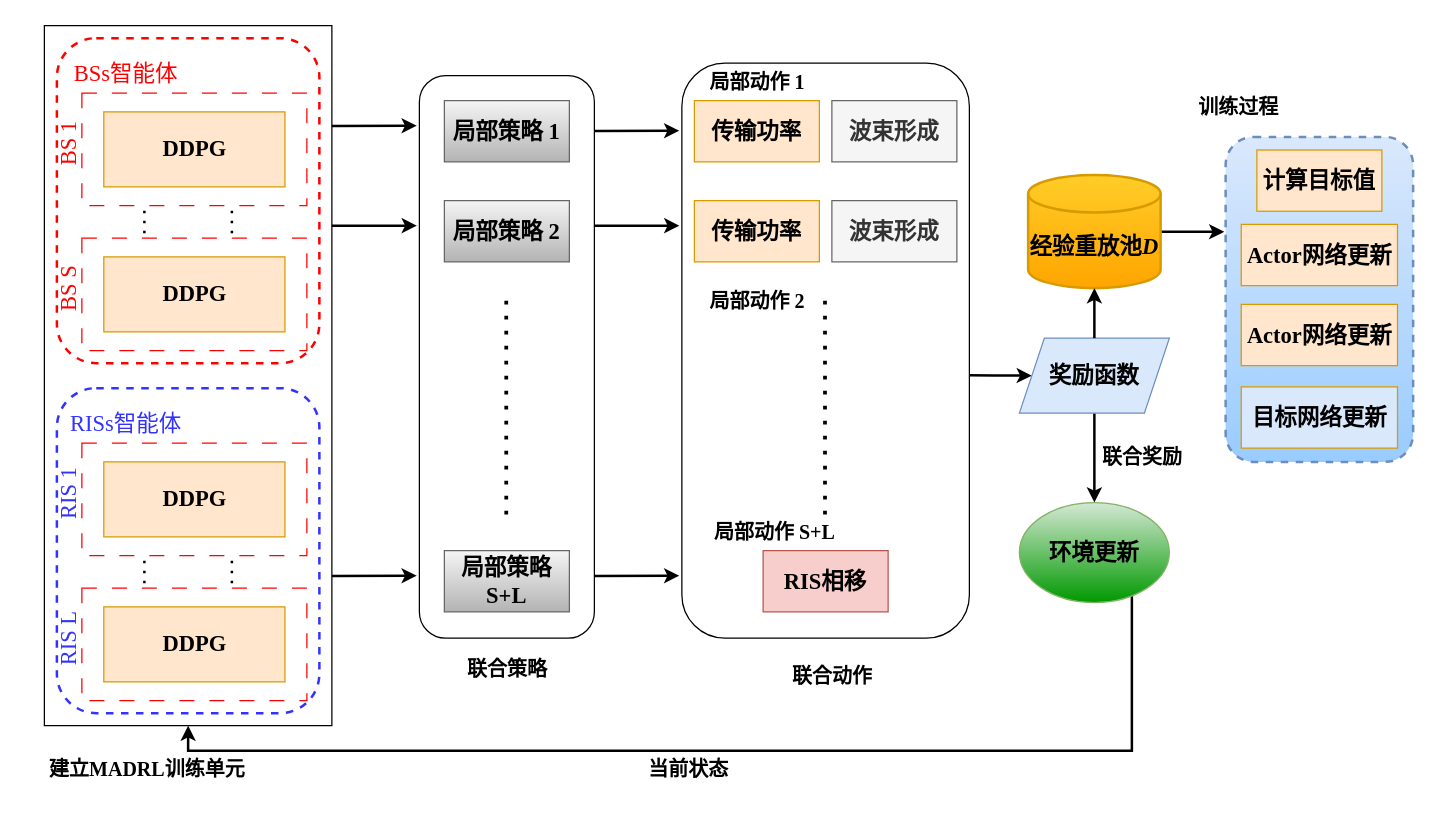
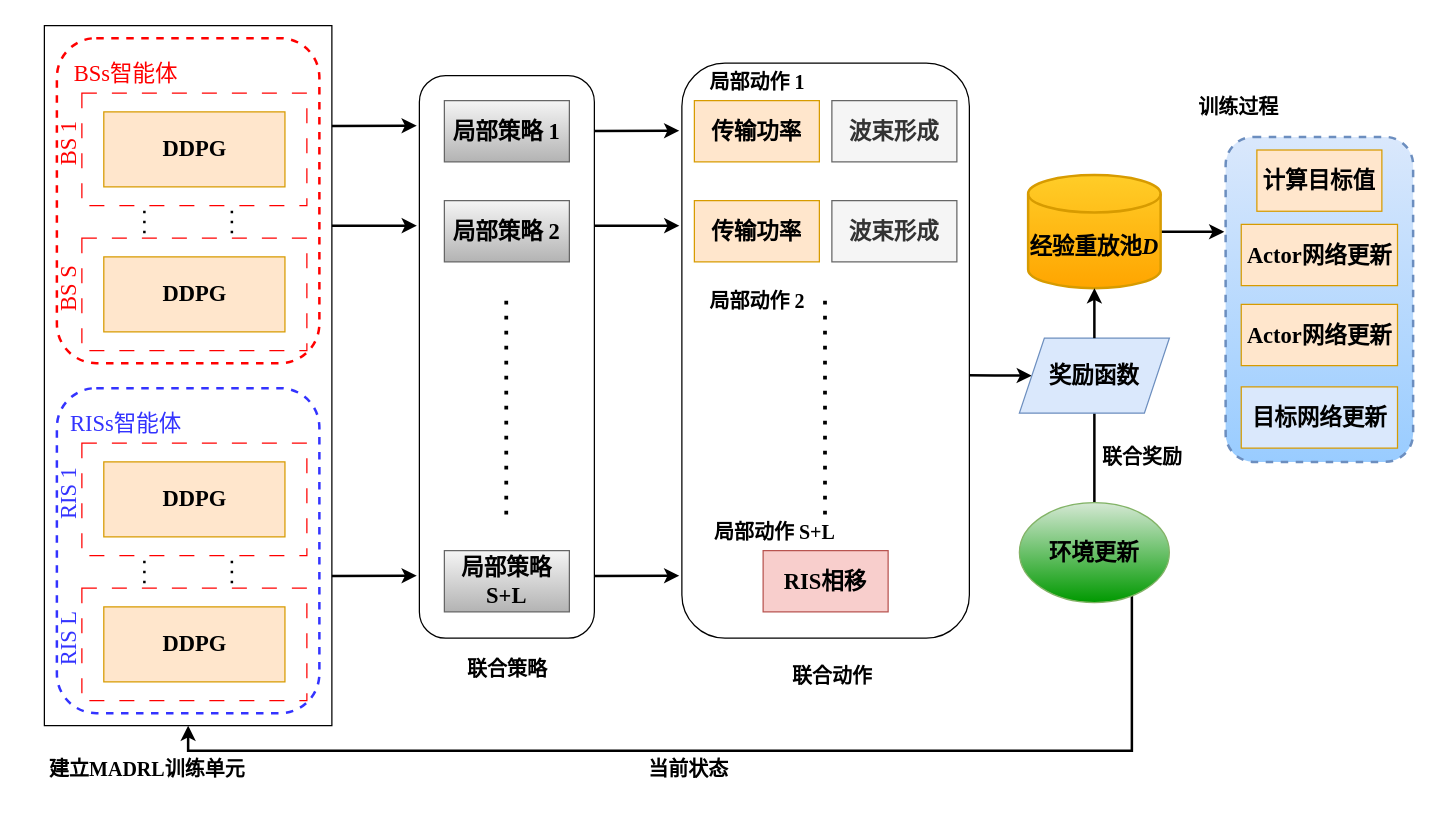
(1094, 490) -> (1094, 495)
